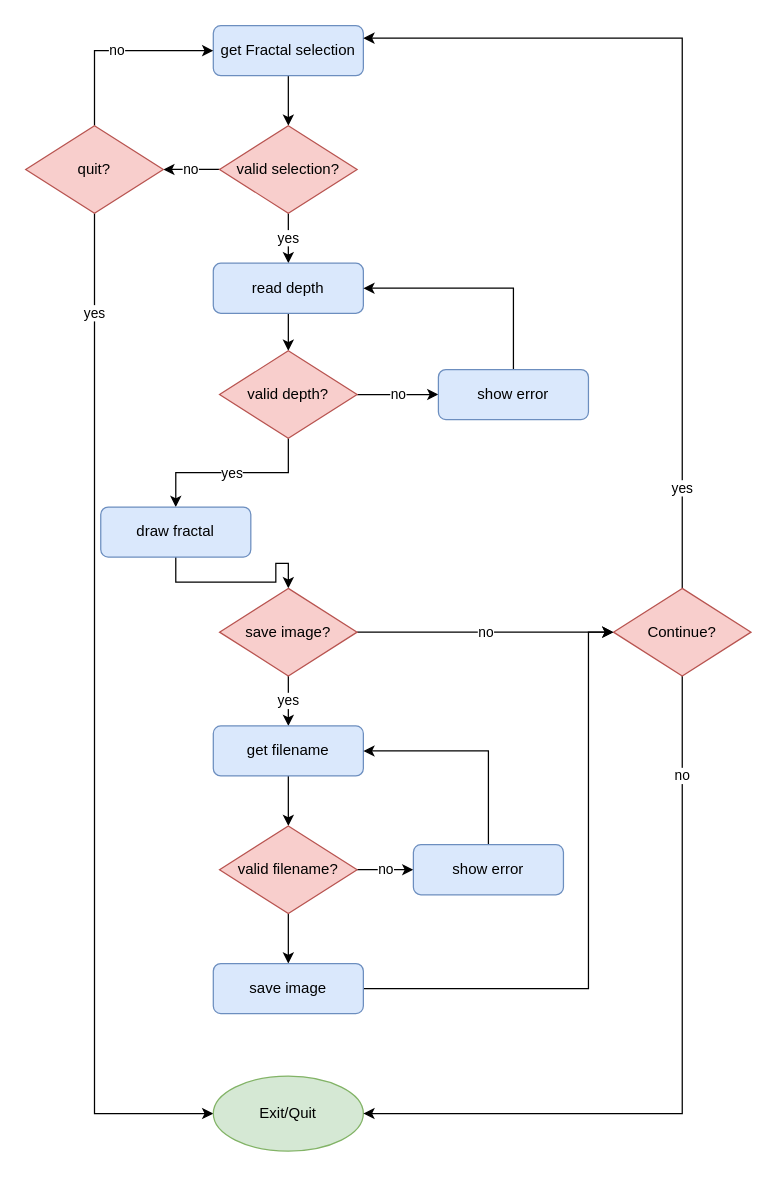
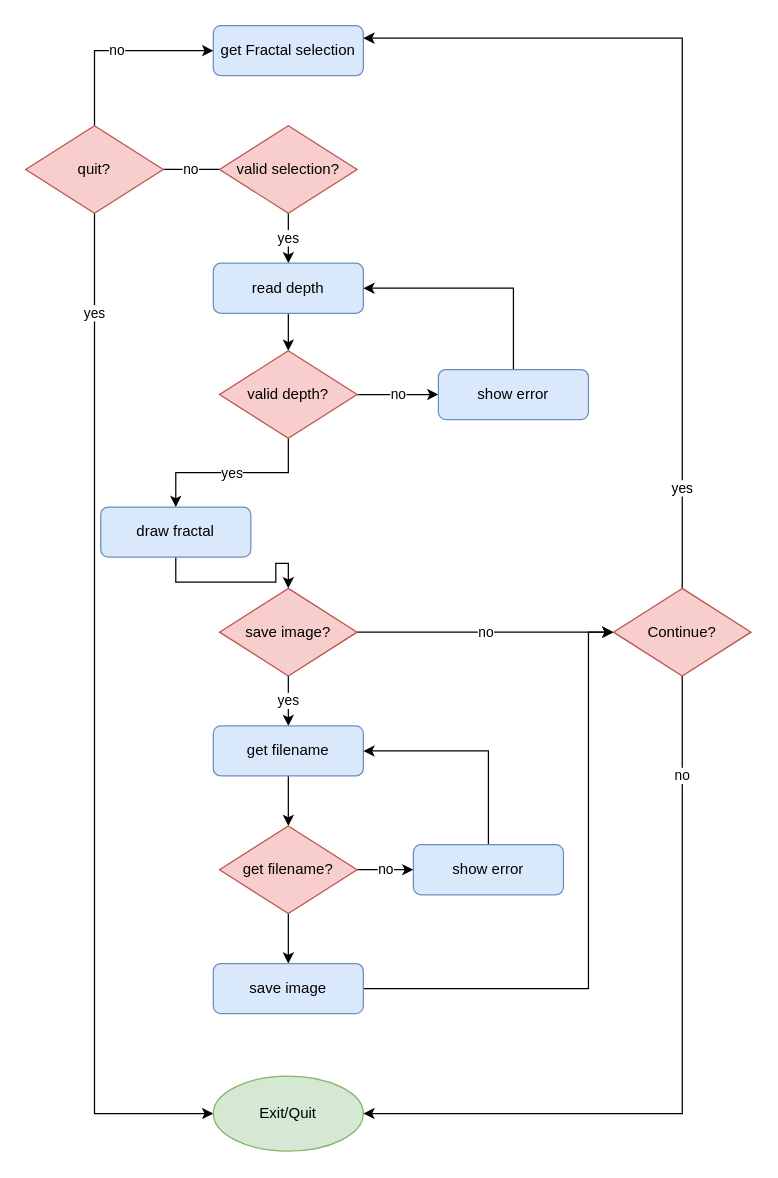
(288, 97) -> none
(173, 169) -> (169, 169)
(288, 869) -> (288, 869)
